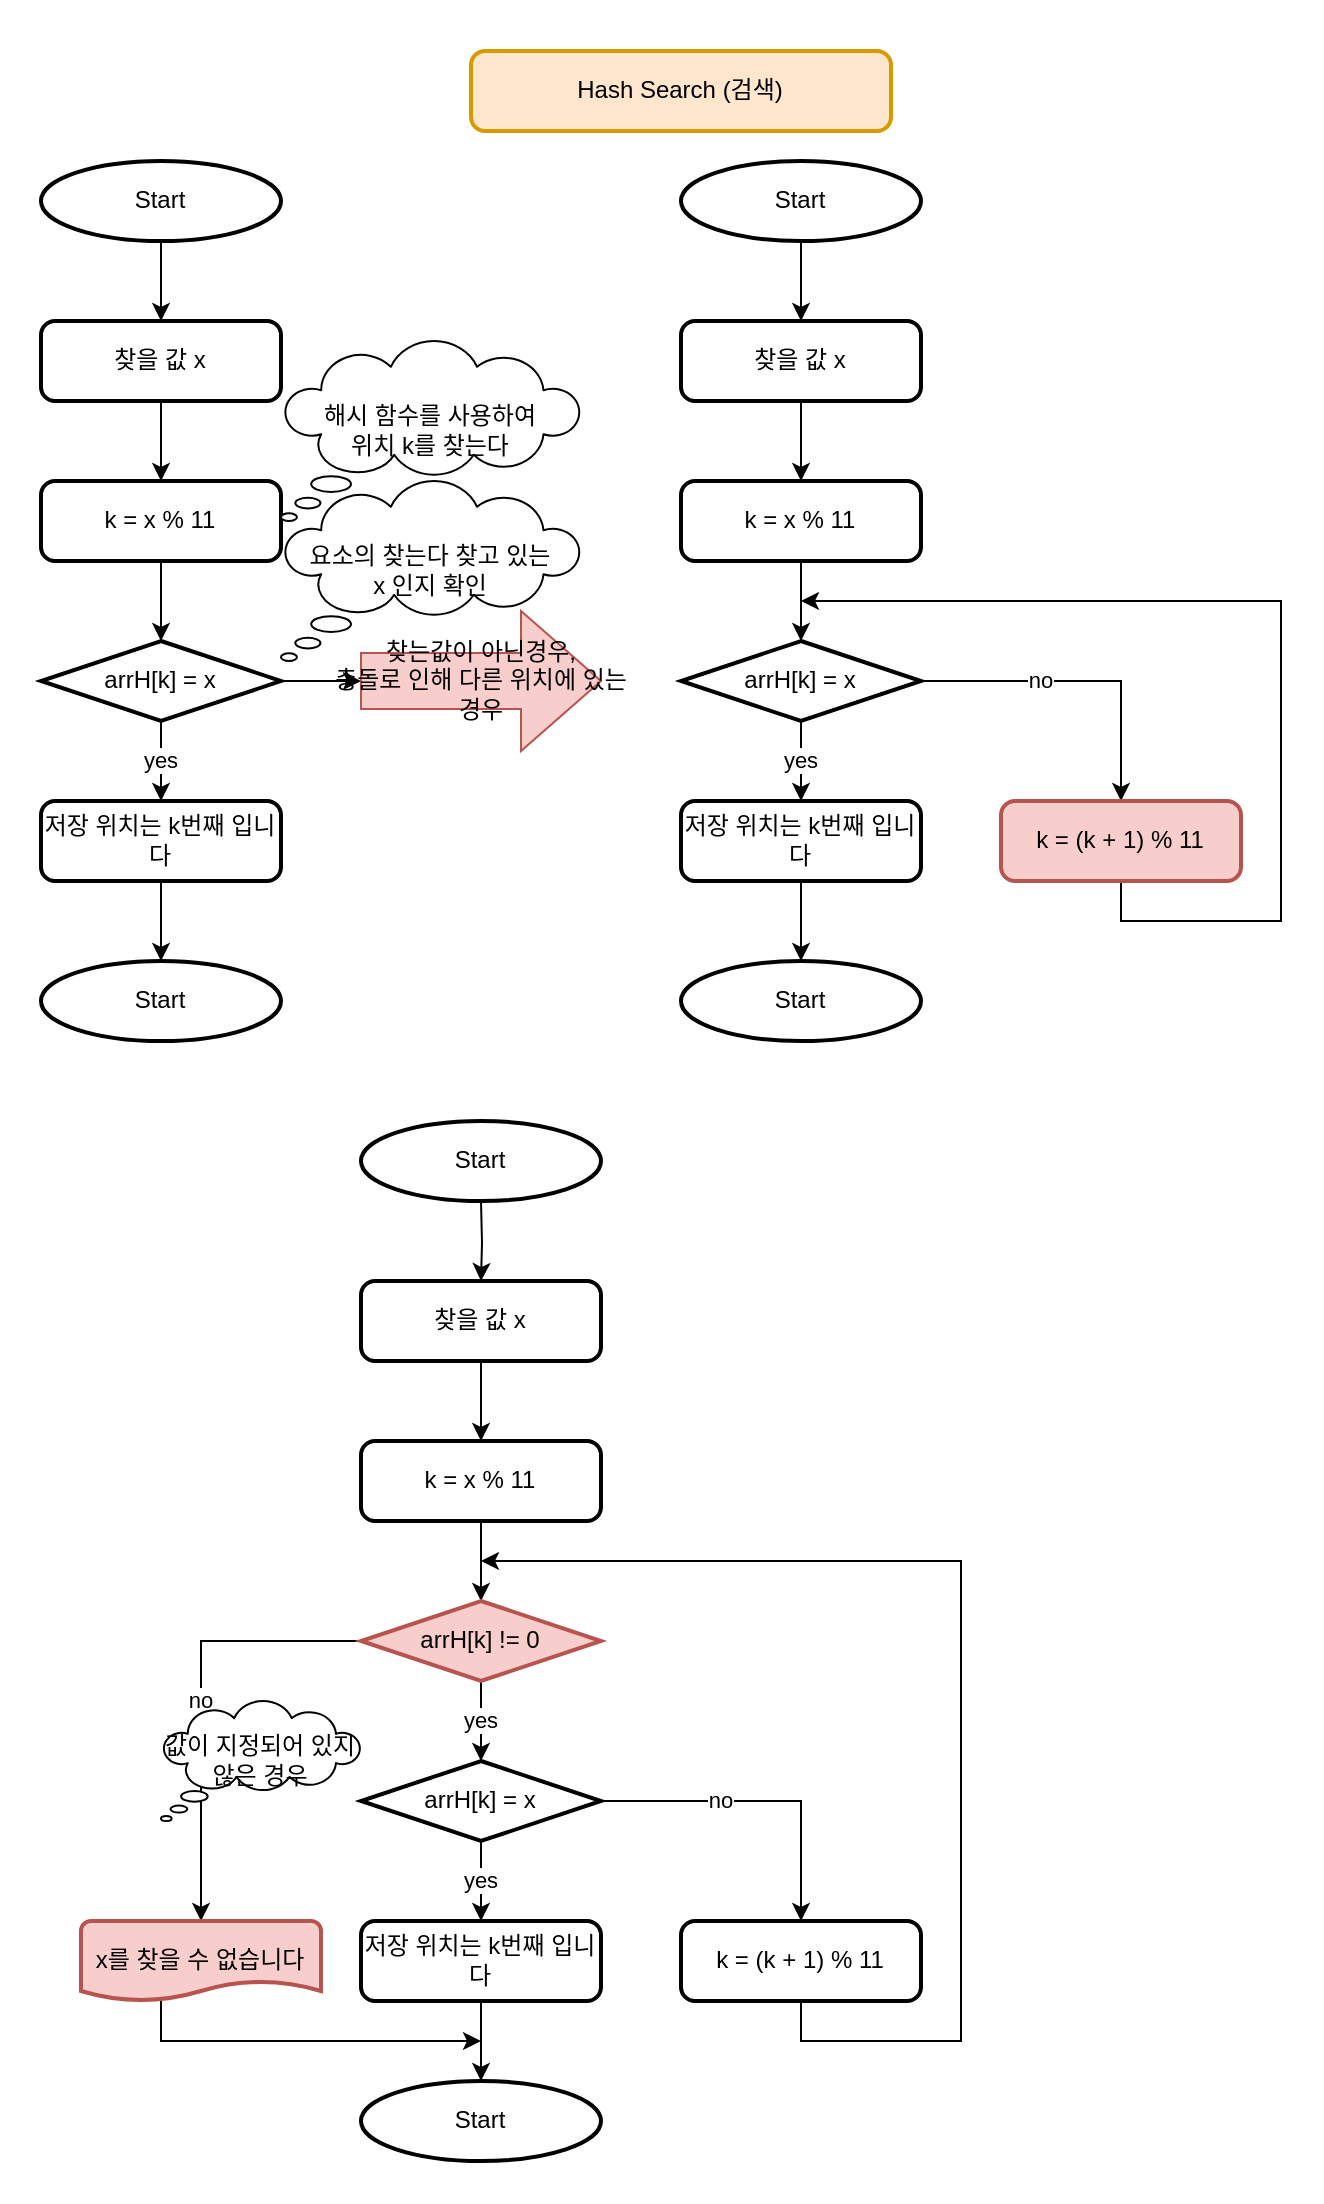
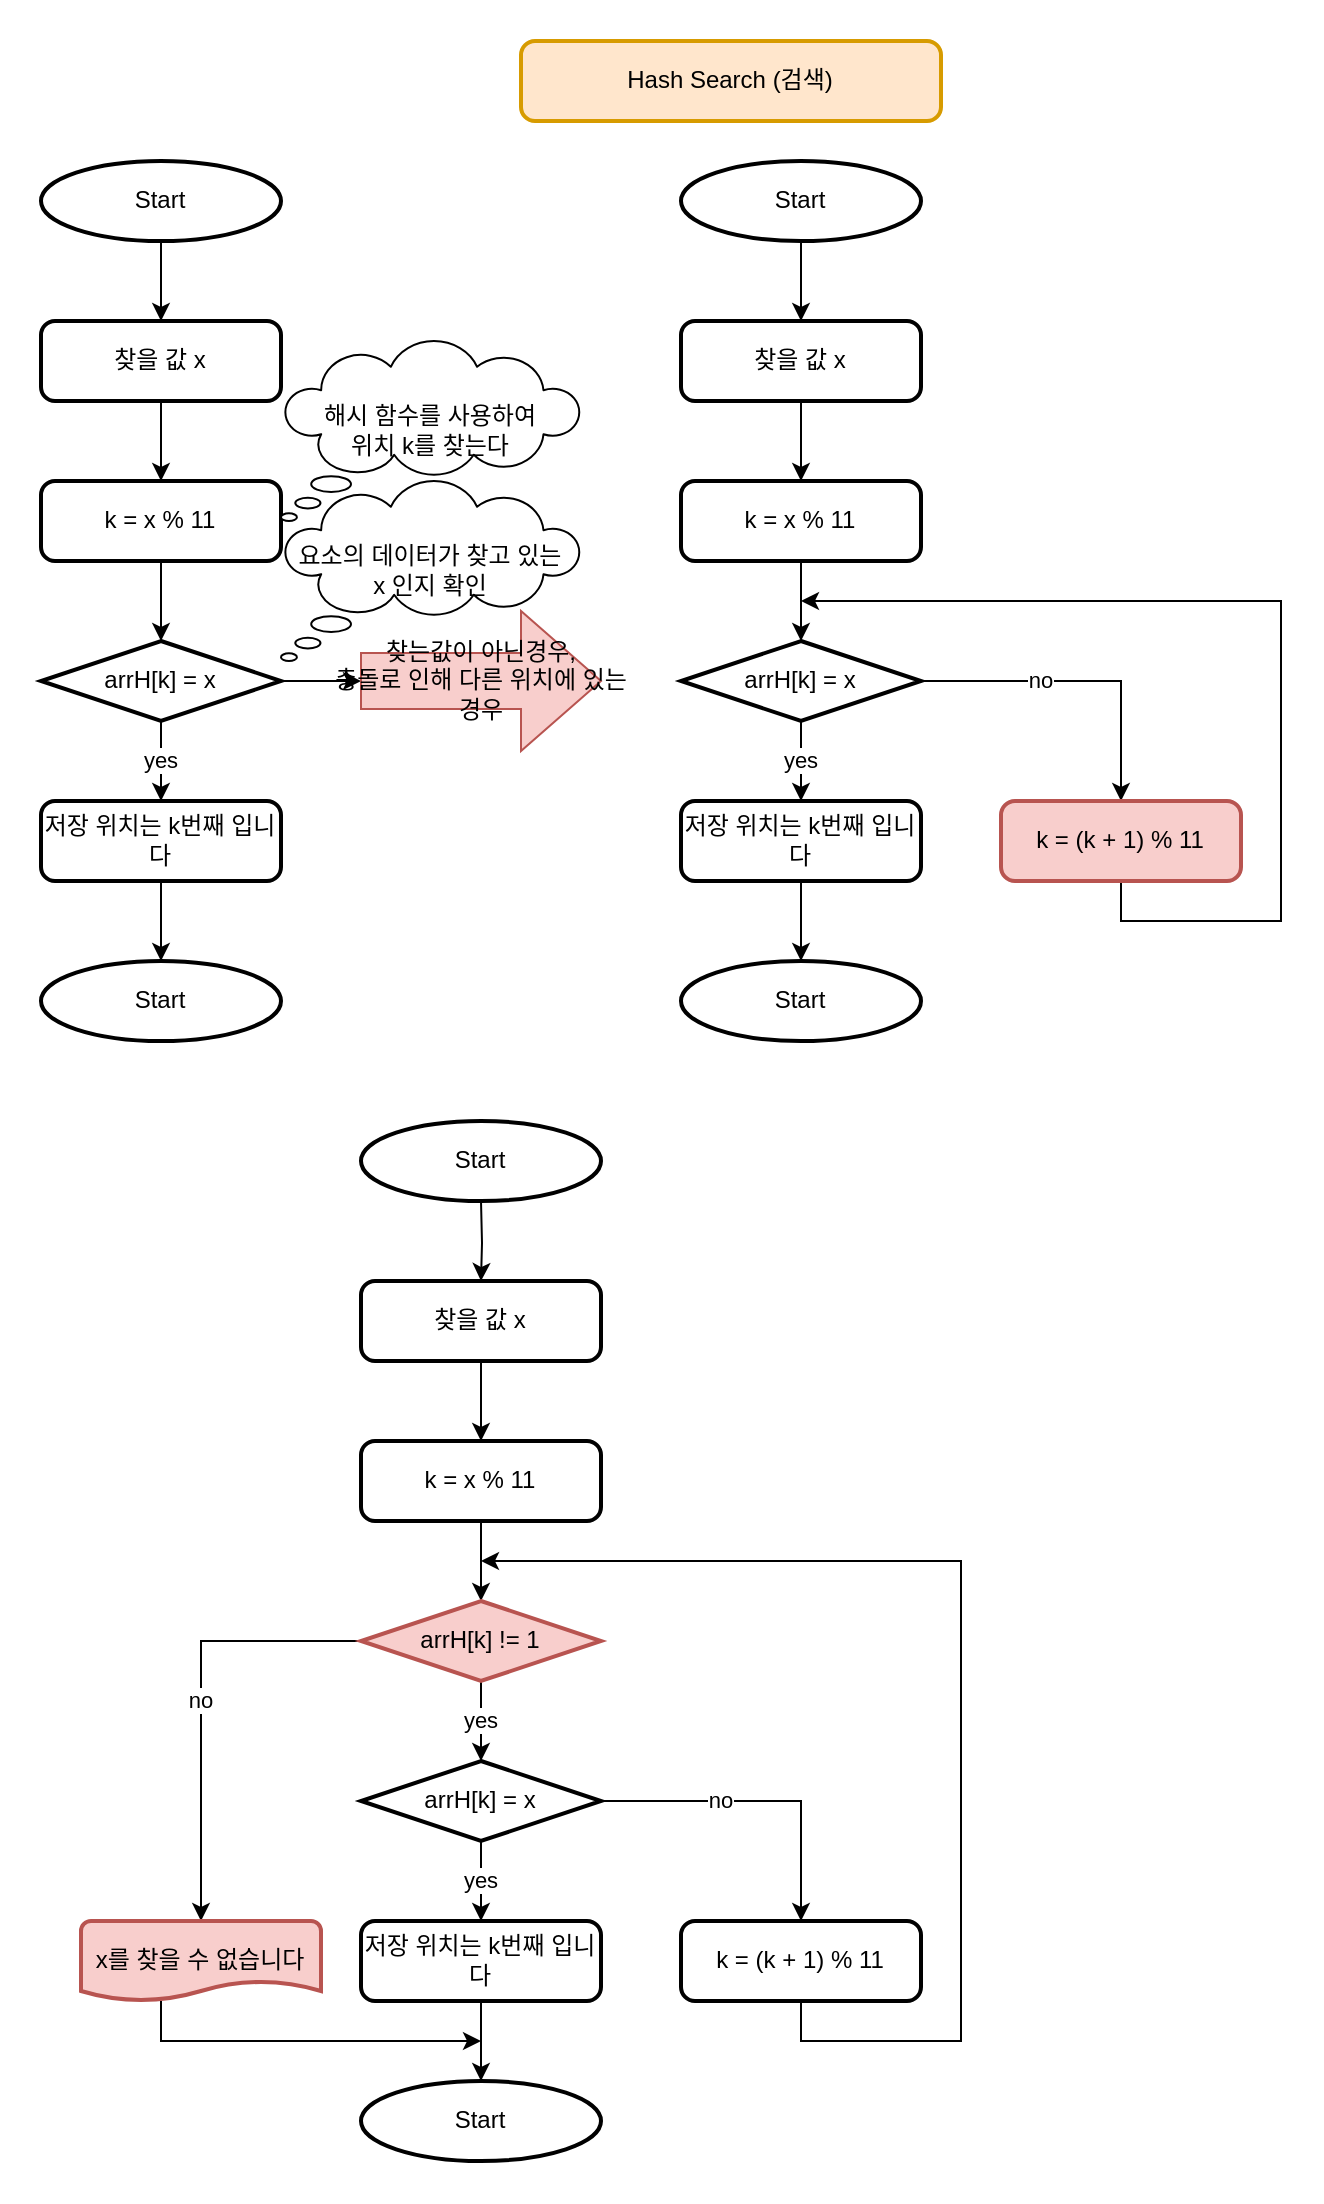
(681, 91) -> (731, 81)
(431, 571) -> (431, 571)
(481, 1641) -> (481, 1641)
(261, 1761) -> none
